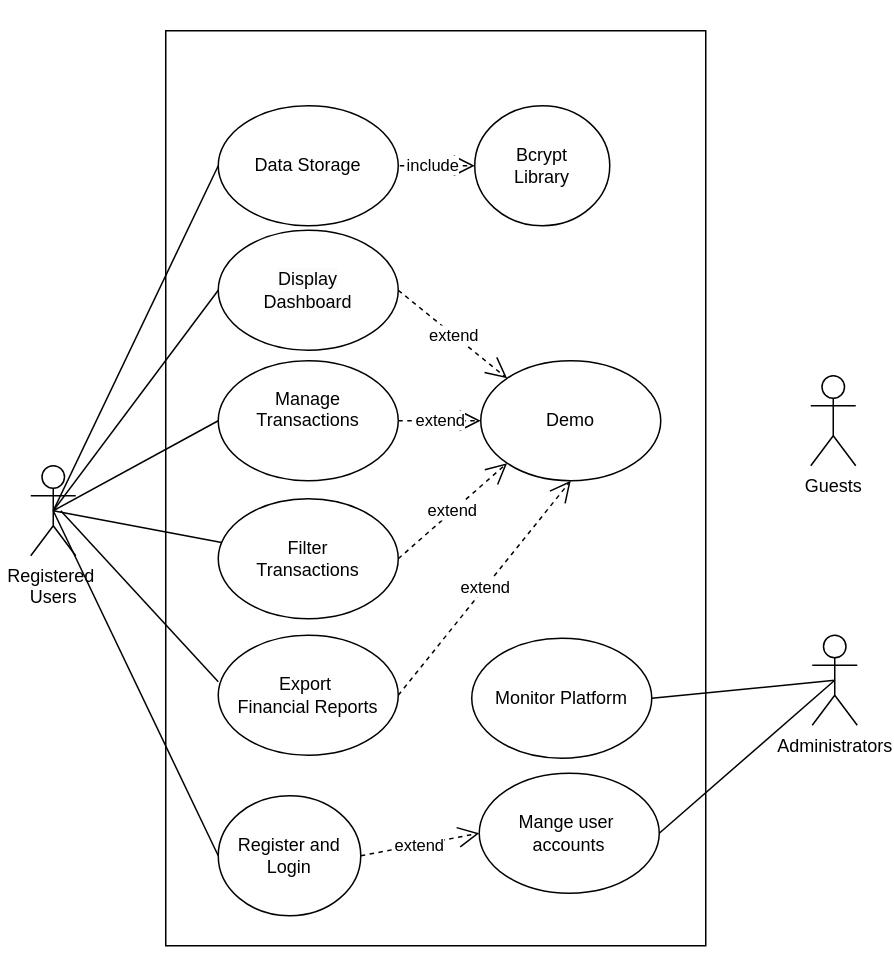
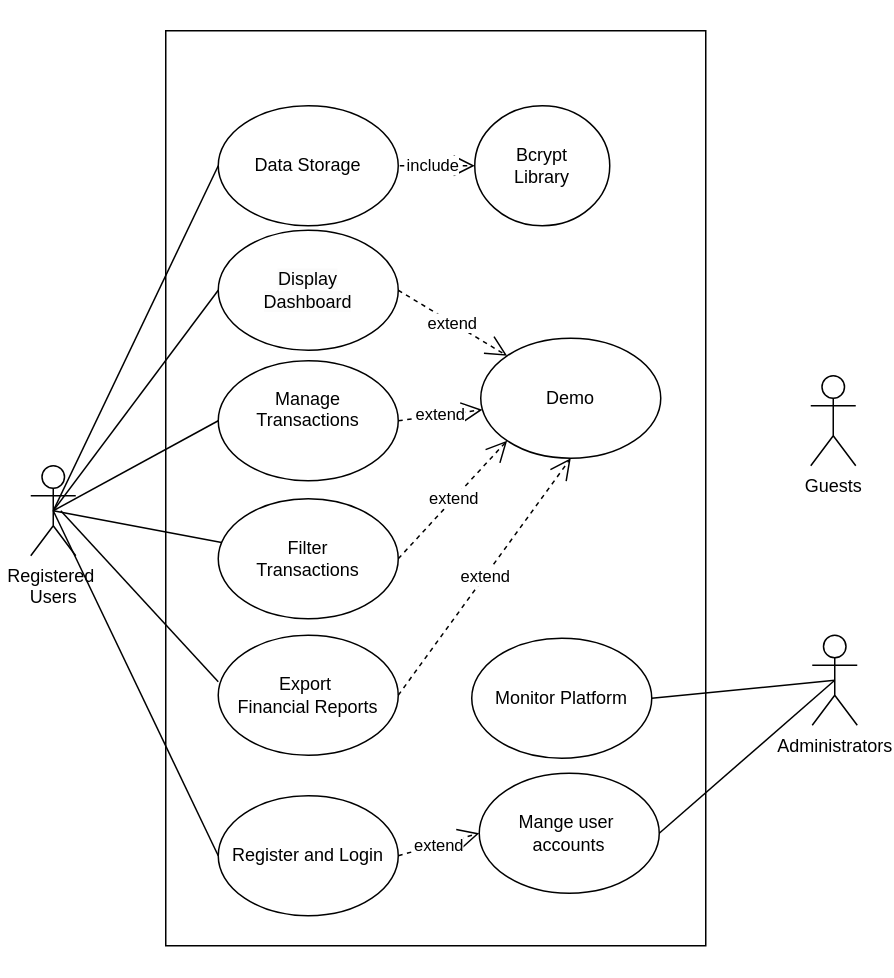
(571, 421) -> (571, 398)
(290, 856) -> (308, 856)
